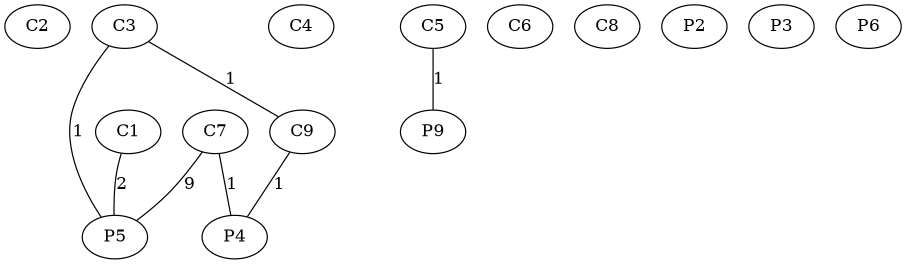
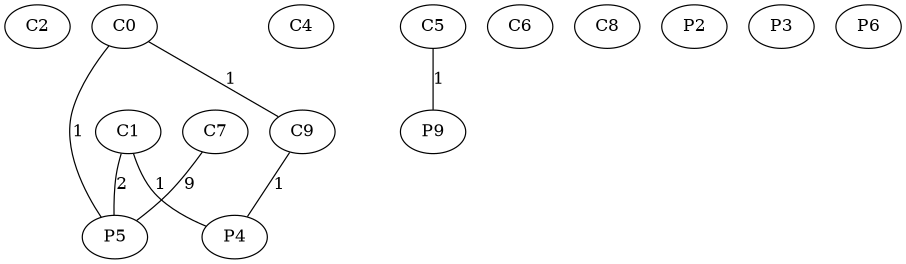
(125, 27) -> (125, 27)
(225, 185) -> (155, 193)
